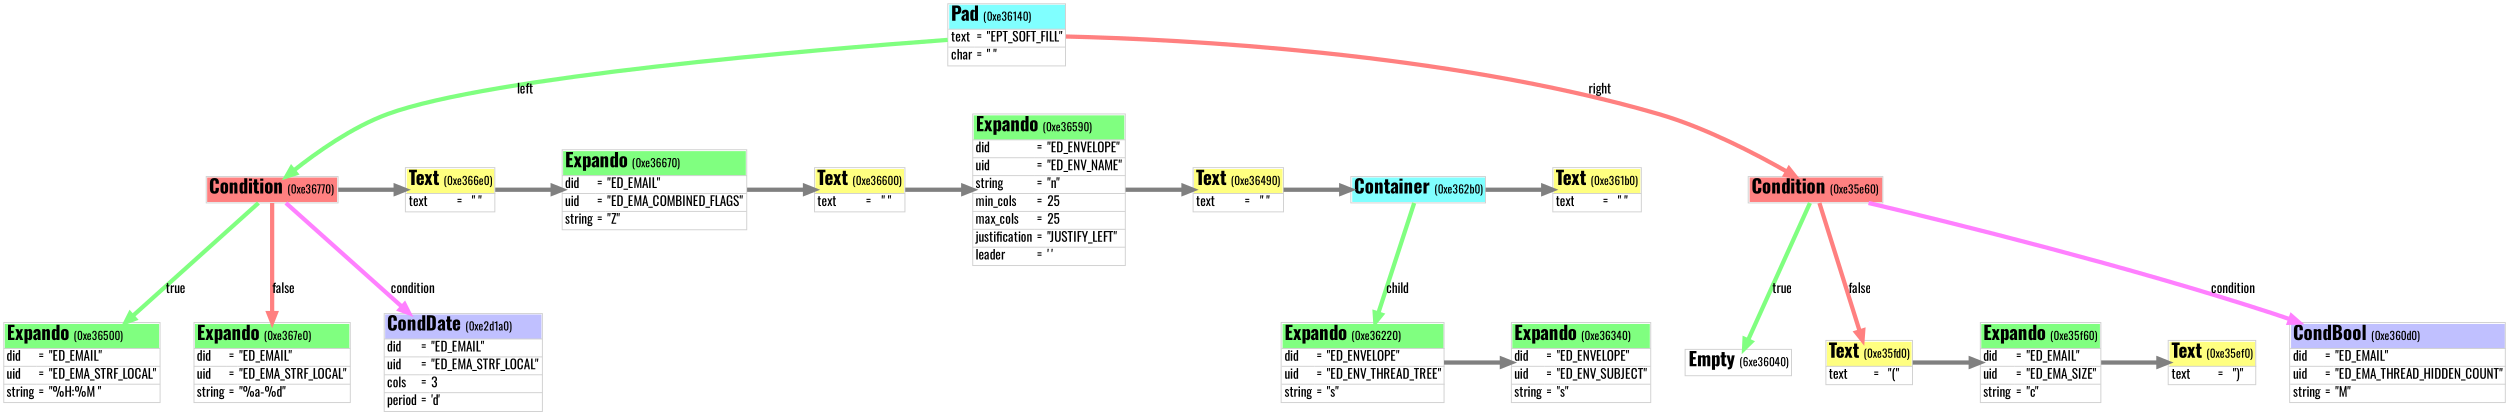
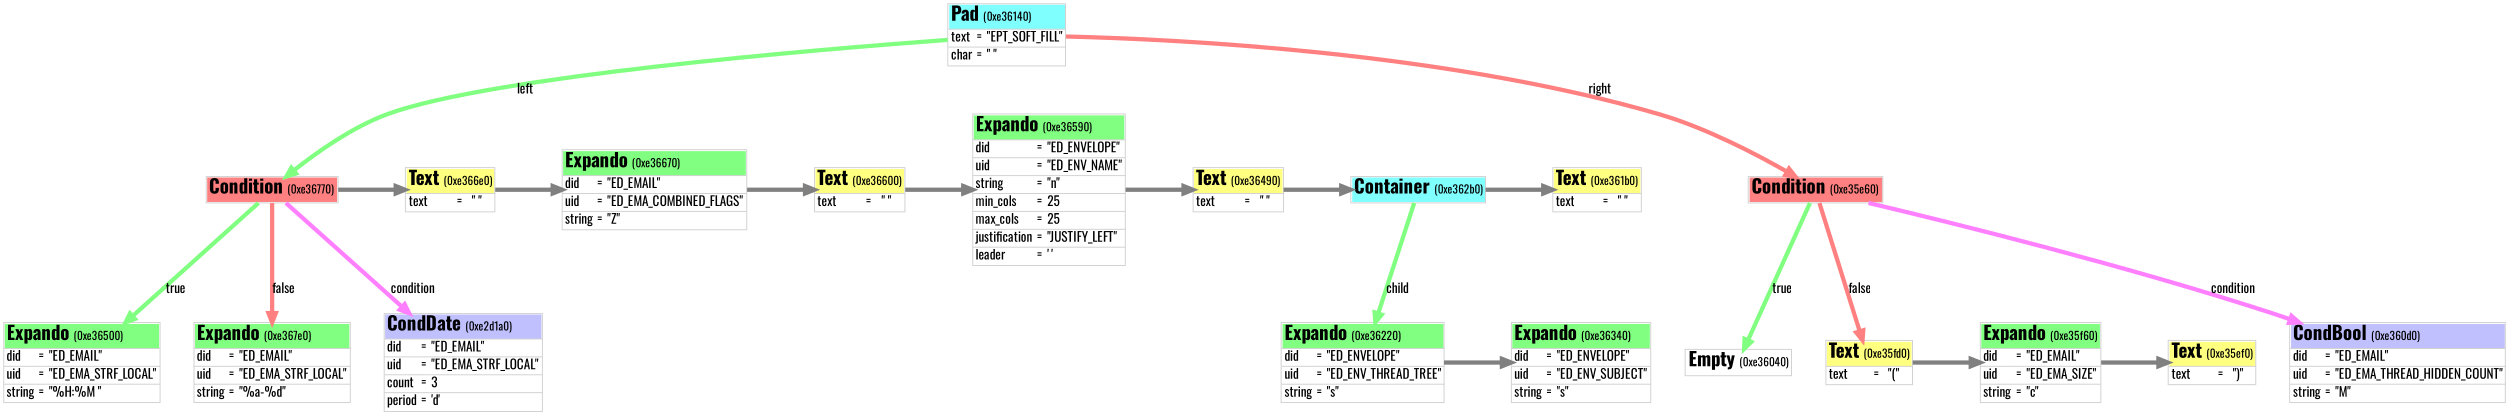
(1764, 363) -> (1764, 363)
(397, 383) -> (401, 383)
